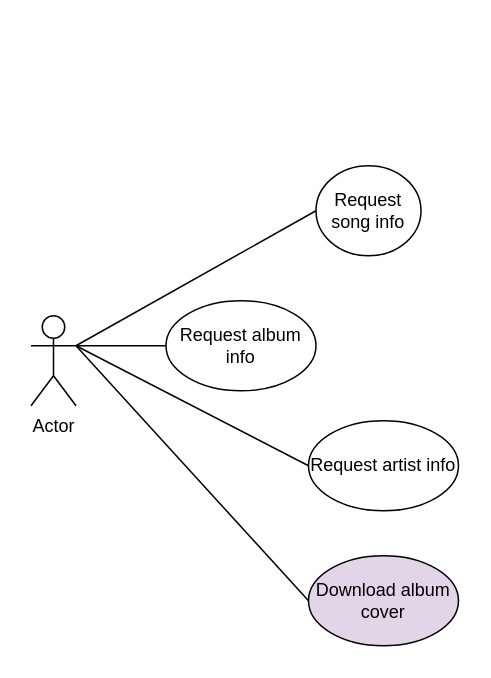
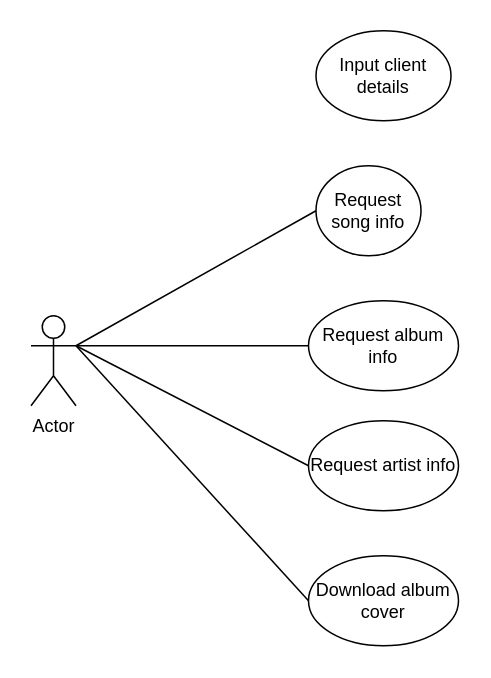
none -> (383, 76)
(241, 346) -> (383, 346)
(383, 601) -> (383, 601)
